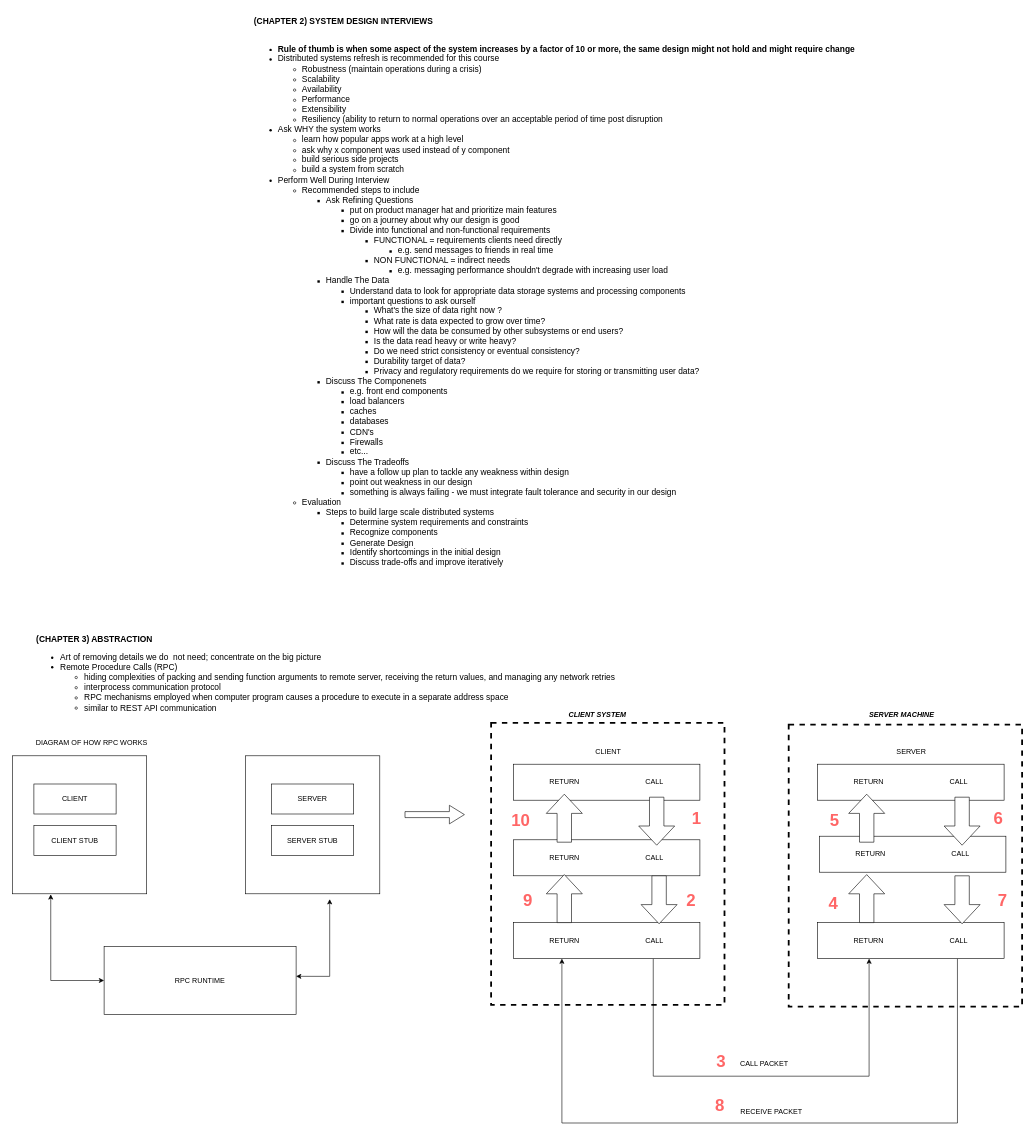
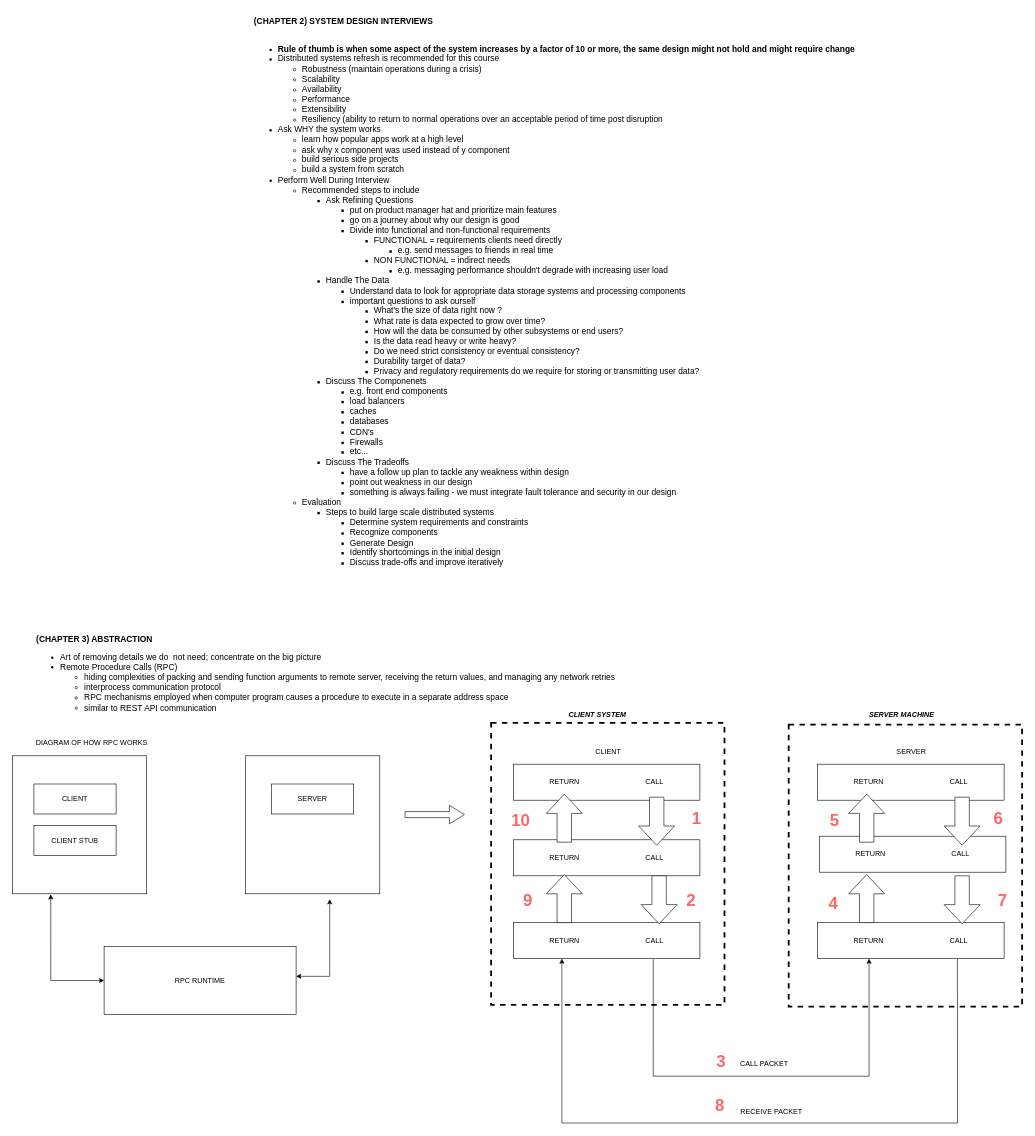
(313, 840) -> none
